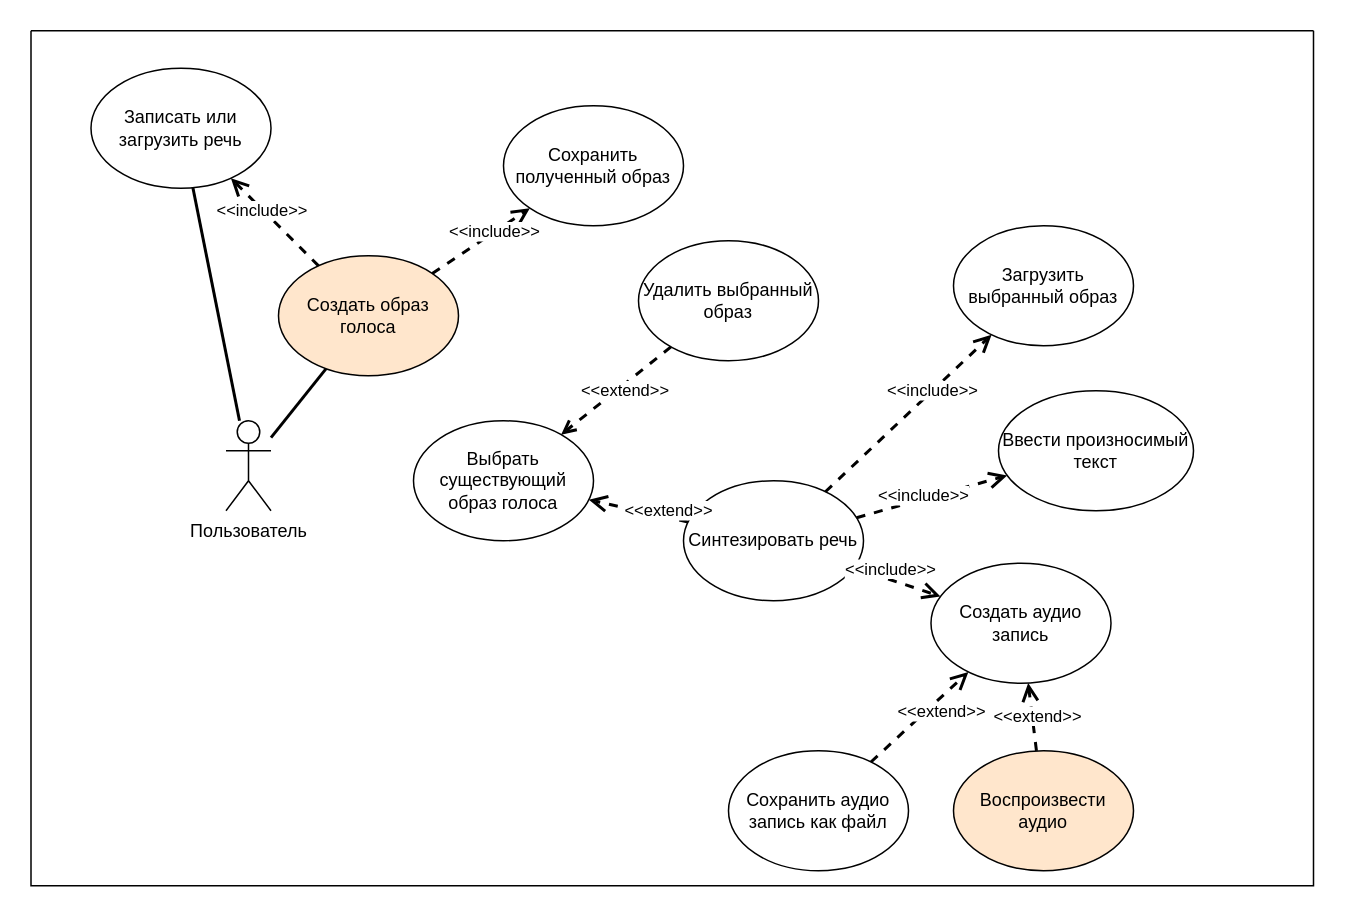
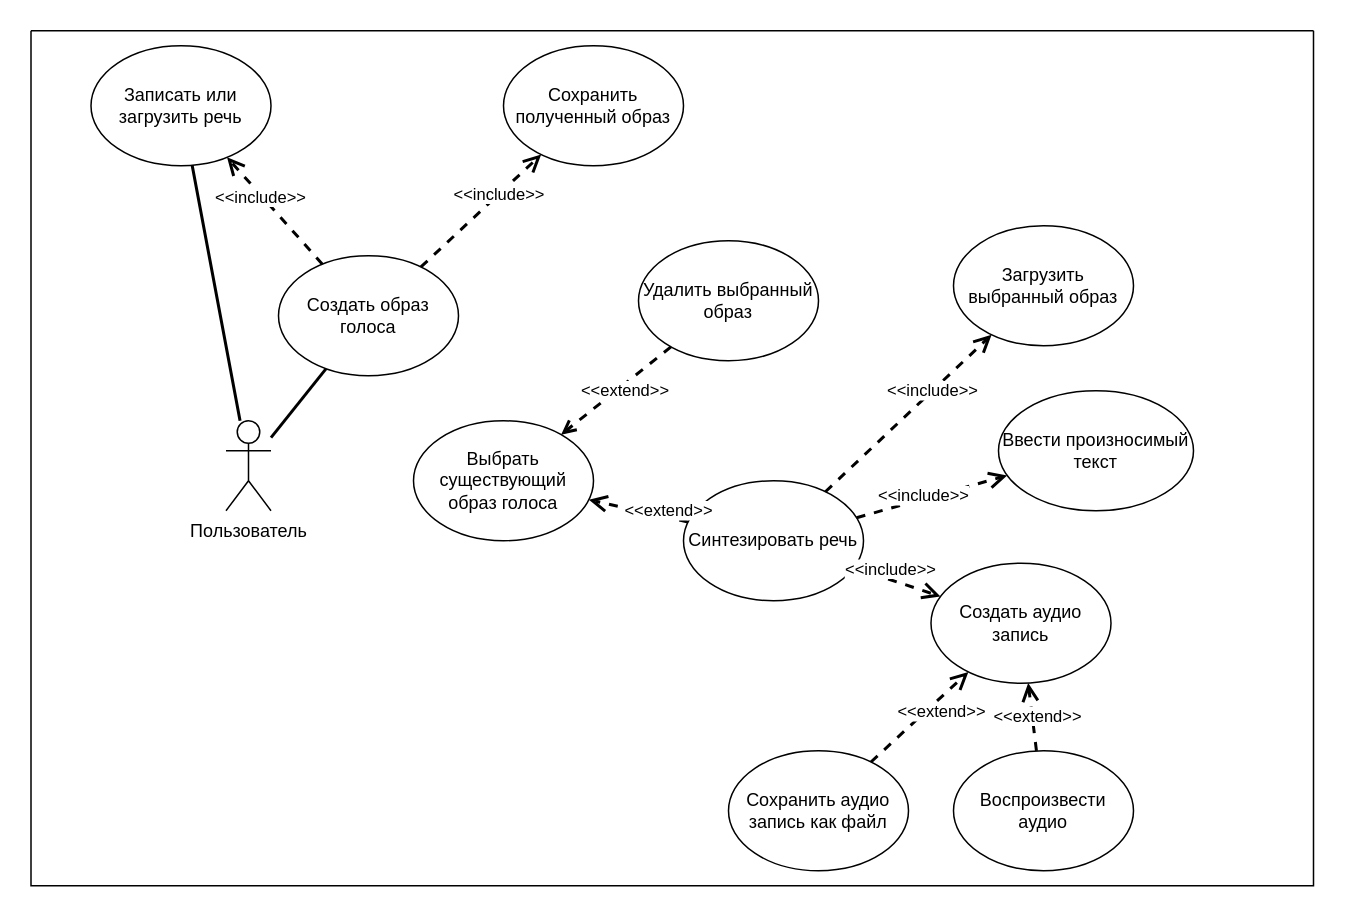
(181, 128) -> (181, 106)
(593, 166) -> (593, 106)
(368, 316) -> (368, 316)
(1043, 811) -> (1043, 811)
